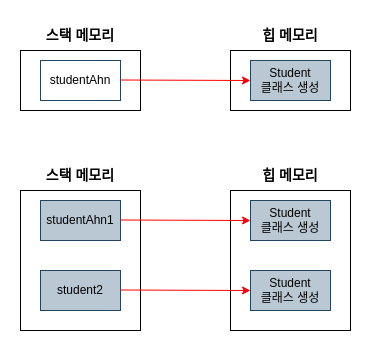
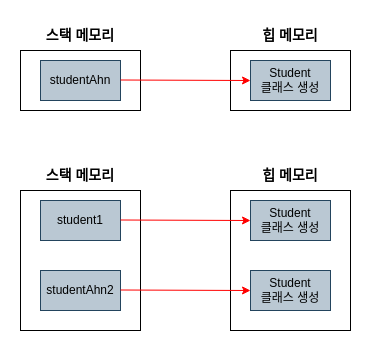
(81, 81) -> (81, 81)
(81, 221) -> (81, 221)
(81, 291) -> (81, 291)
